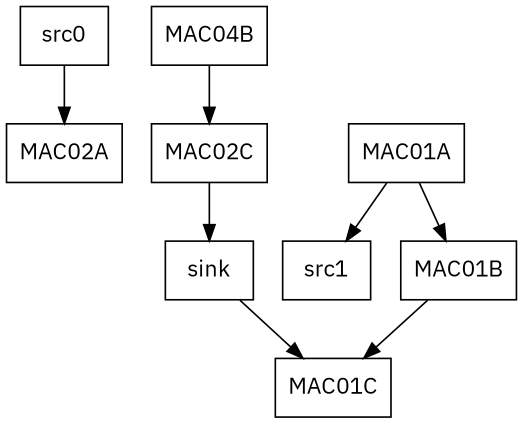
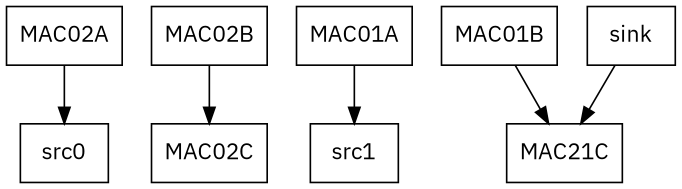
(209, 36) -> (209, 36)
(64, 87) -> (64, 87)
(209, 204) -> none
(429, 204) -> none
(333, 388) -> (565, 153)
